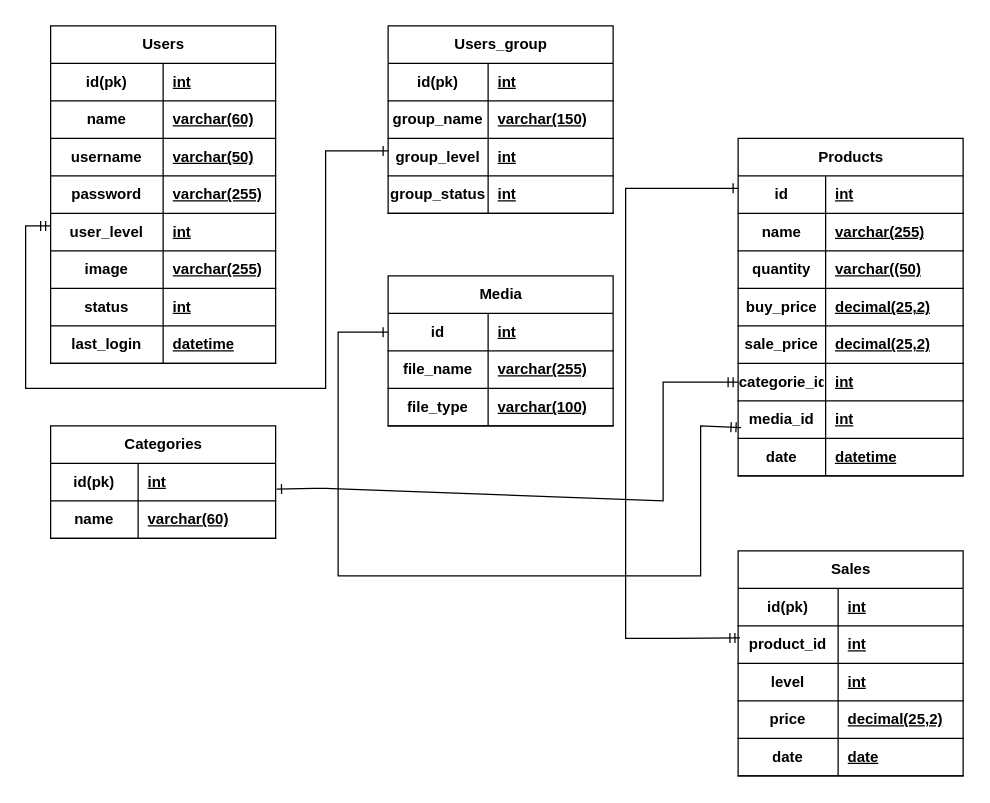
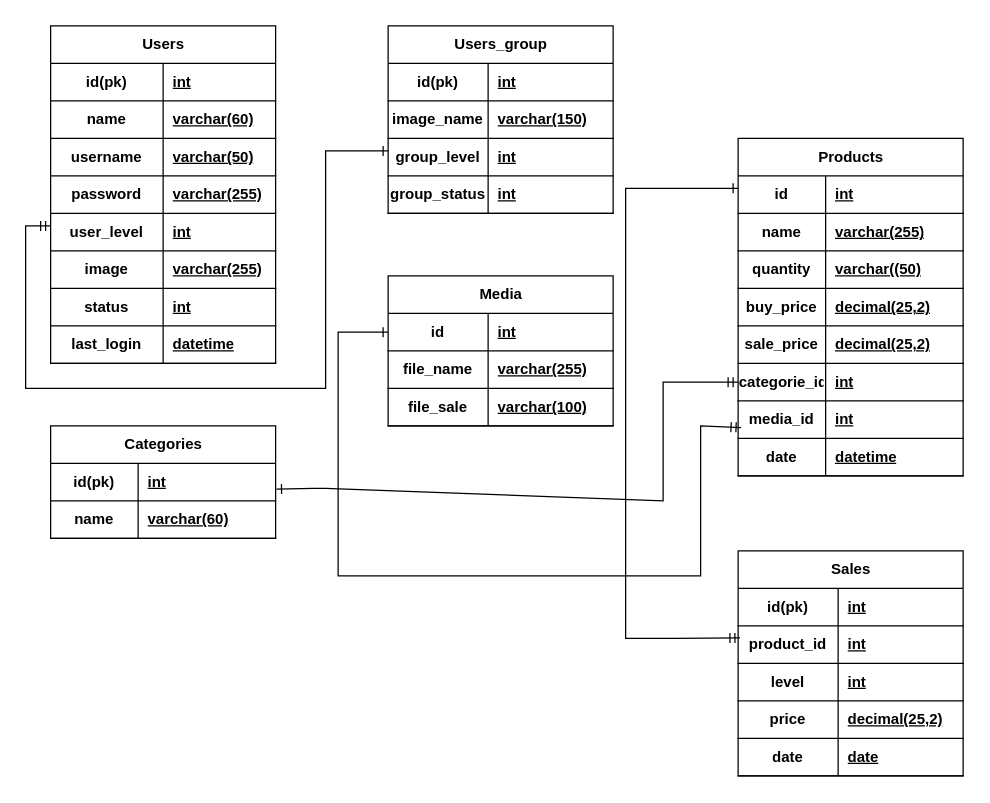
(438, 119) -> (438, 119)
(438, 407) -> (438, 407)
